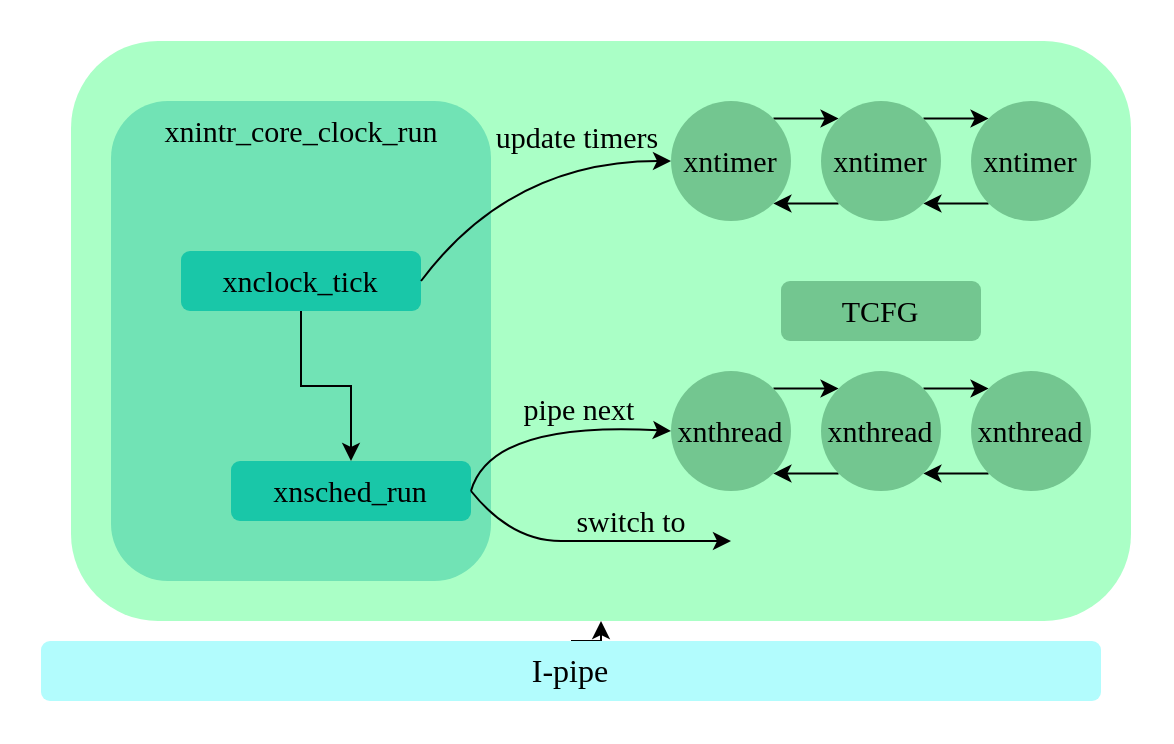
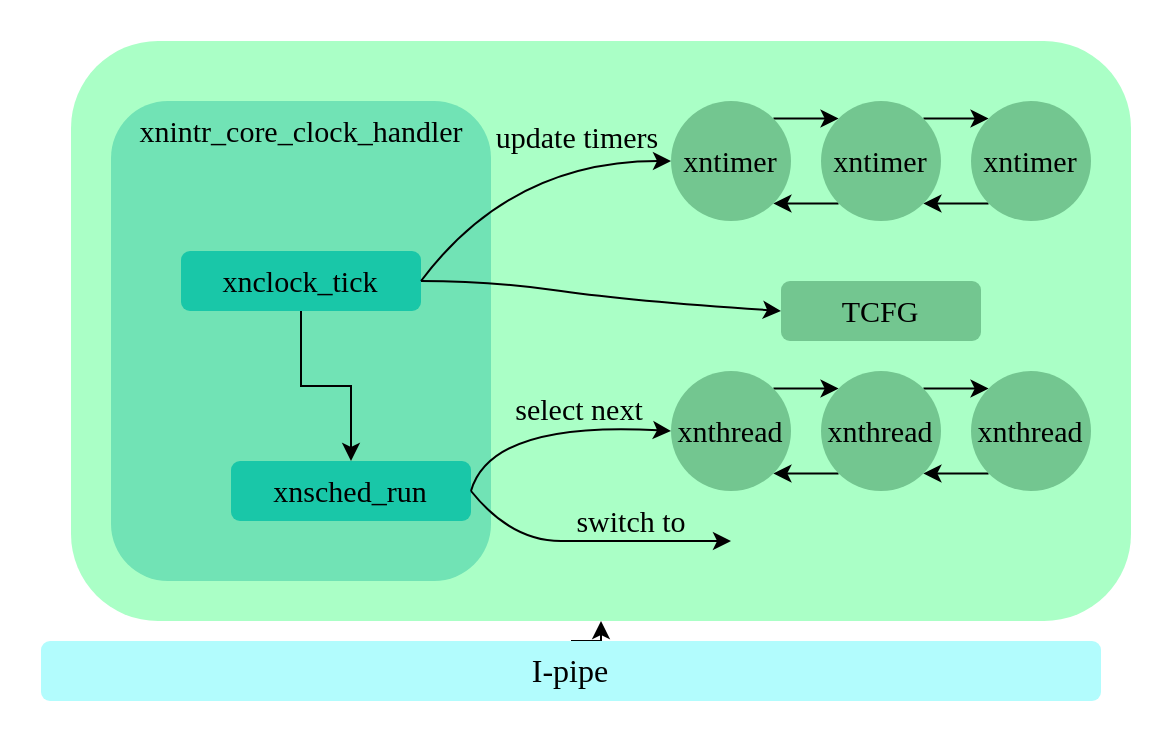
(302, 131) -> (302, 131)
none -> (596, 295)
(580, 409) -> (580, 409)
